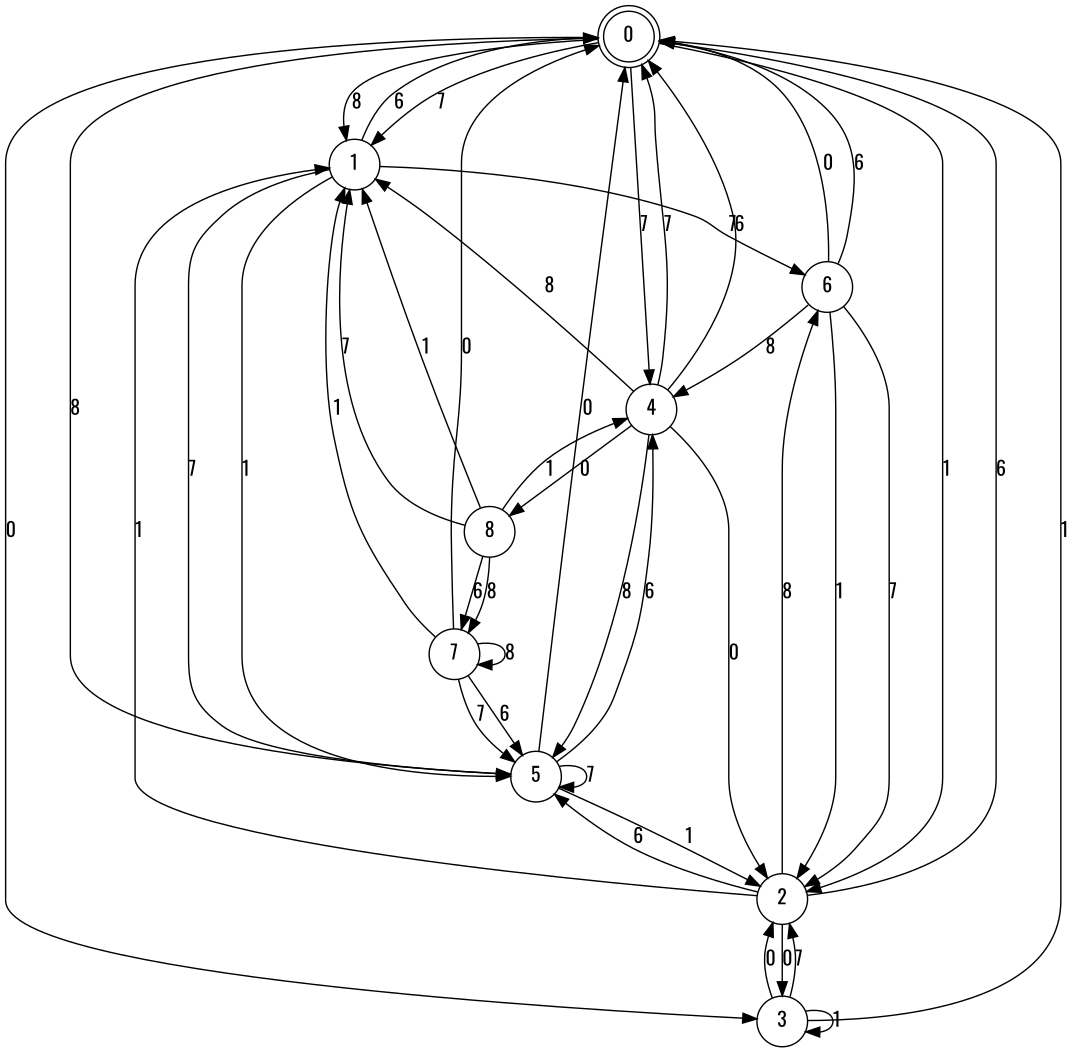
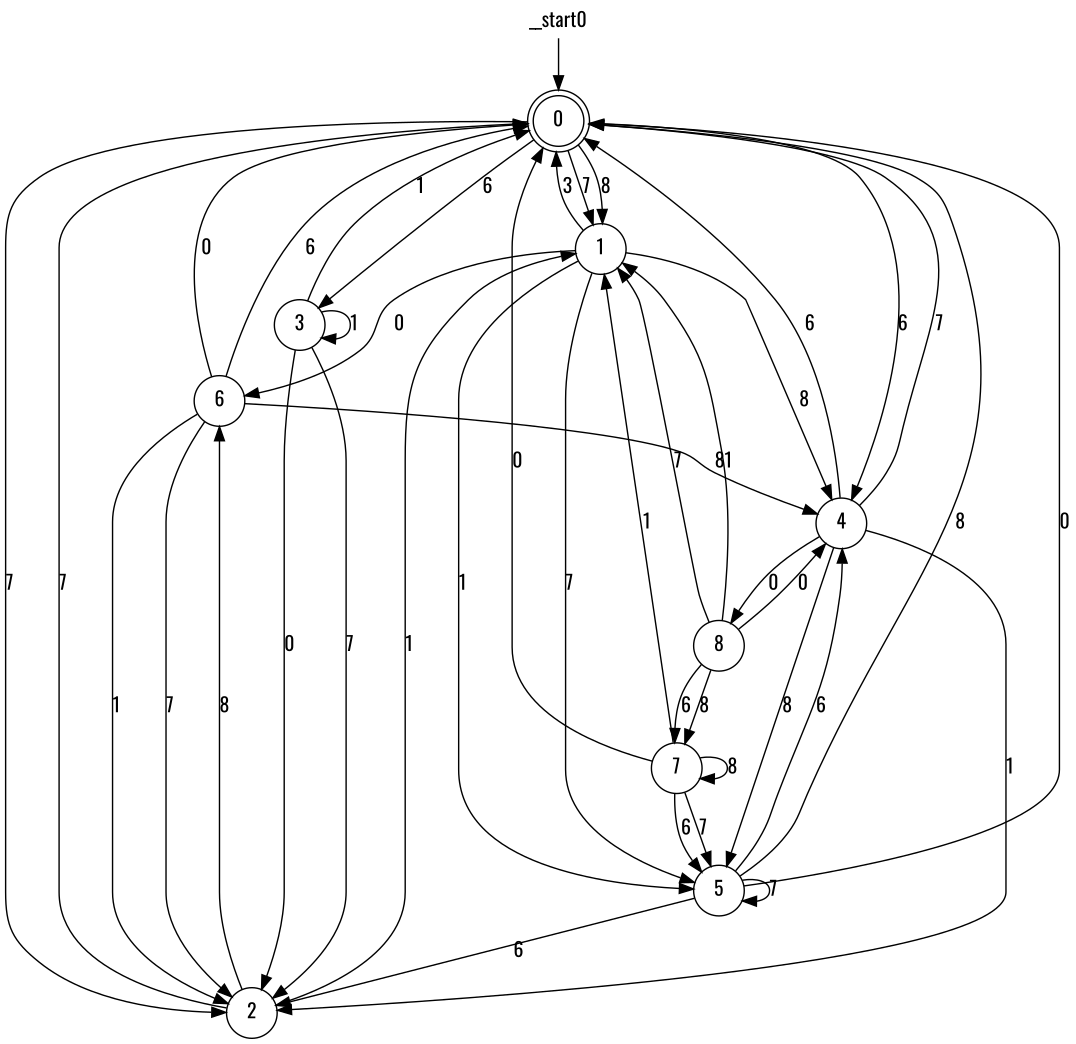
none -> (559, 22)
(399, 103) -> (568, 188)
(644, 226) -> (903, 325)
(733, 226) -> (400, 325)
(514, 285) -> (760, 333)
(550, 471) -> (803, 585)
(947, 471) -> (10, 585)
(1001, 471) -> (63, 585)
(11, 532) -> (488, 188)
(734, 654) -> (1010, 768)
(689, 838) -> (518, 952)
(656, 859) -> none
(782, 953) -> none
